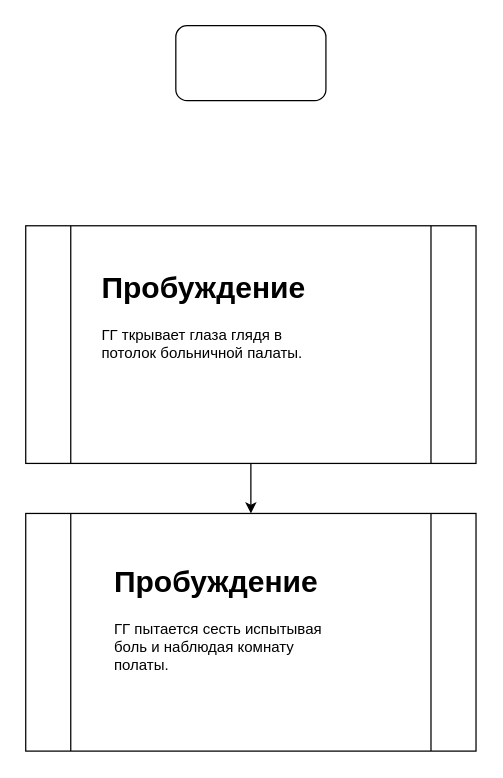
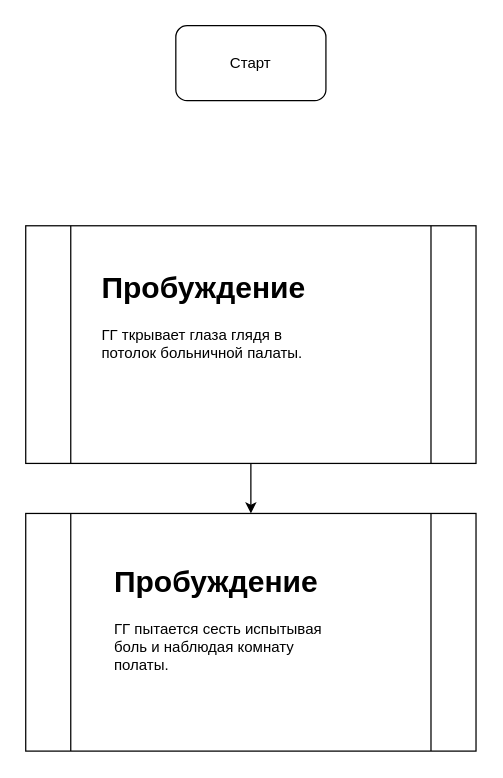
none -> (251, 63)
